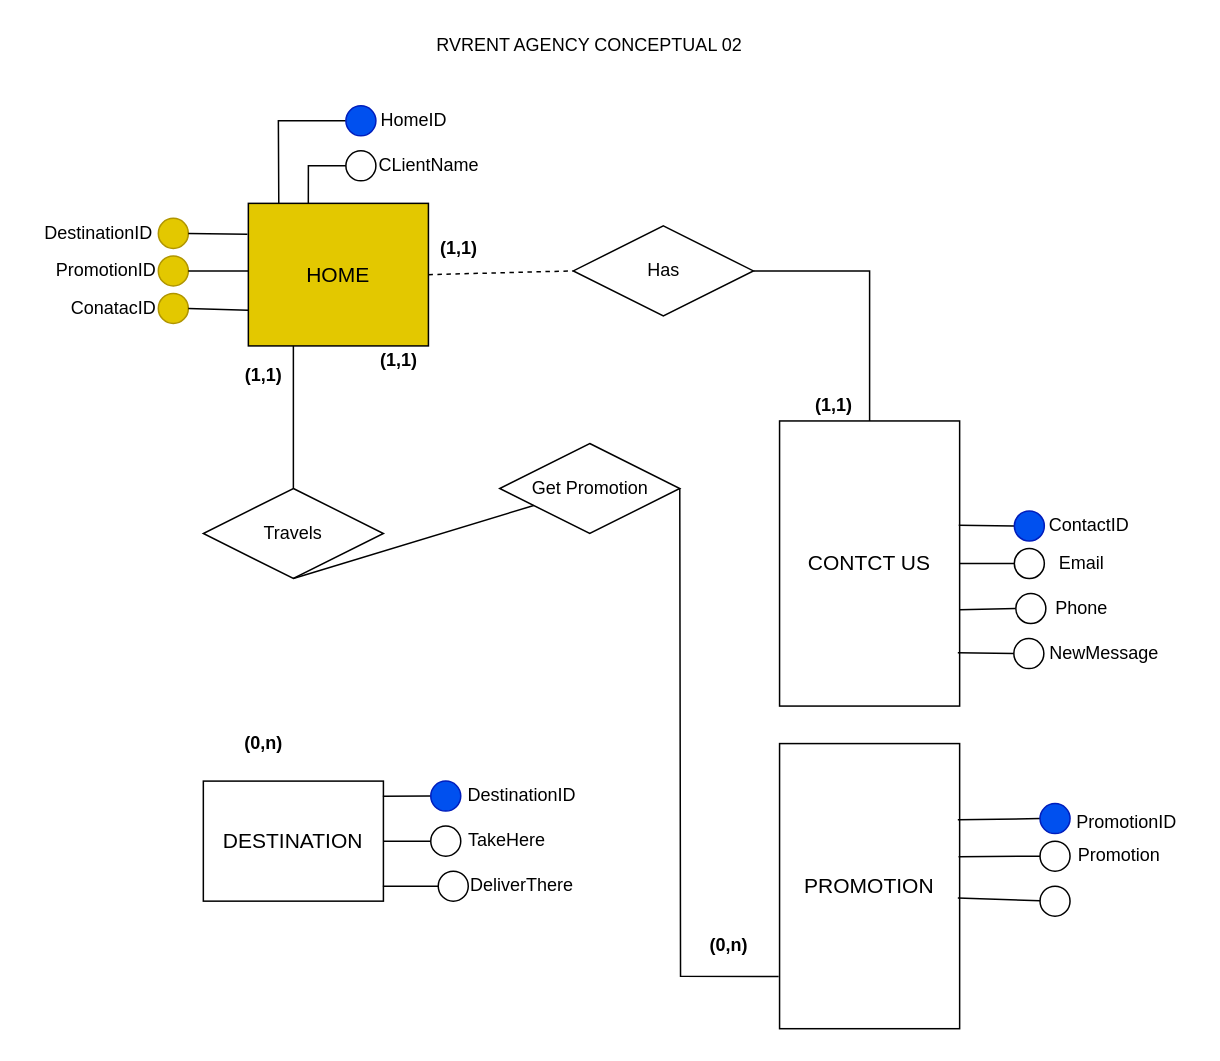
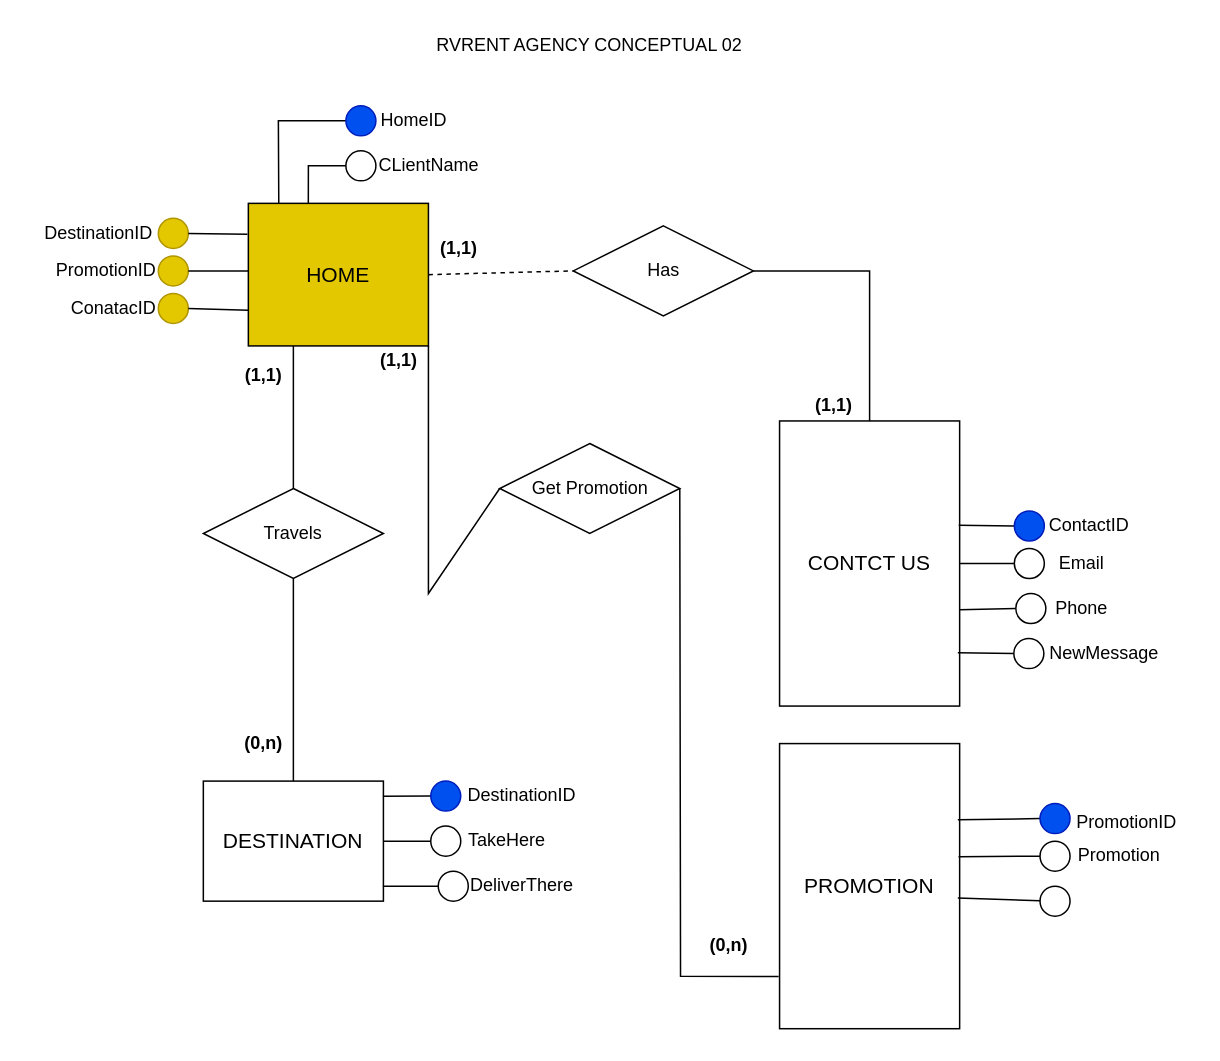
none -> (428, 533)
(382, 551) -> (293, 680)
